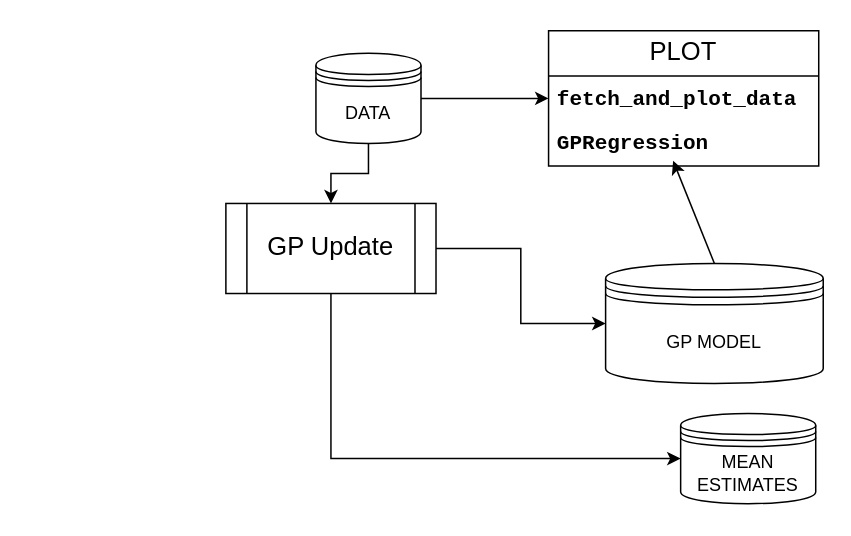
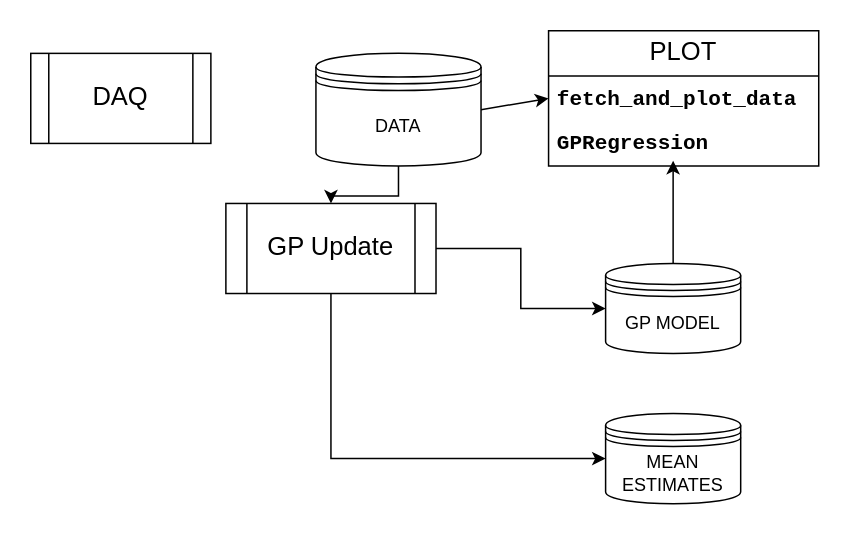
none -> (121, 98)
(368, 98) -> (398, 110)
(714, 323) -> (673, 308)
(748, 458) -> (673, 458)
